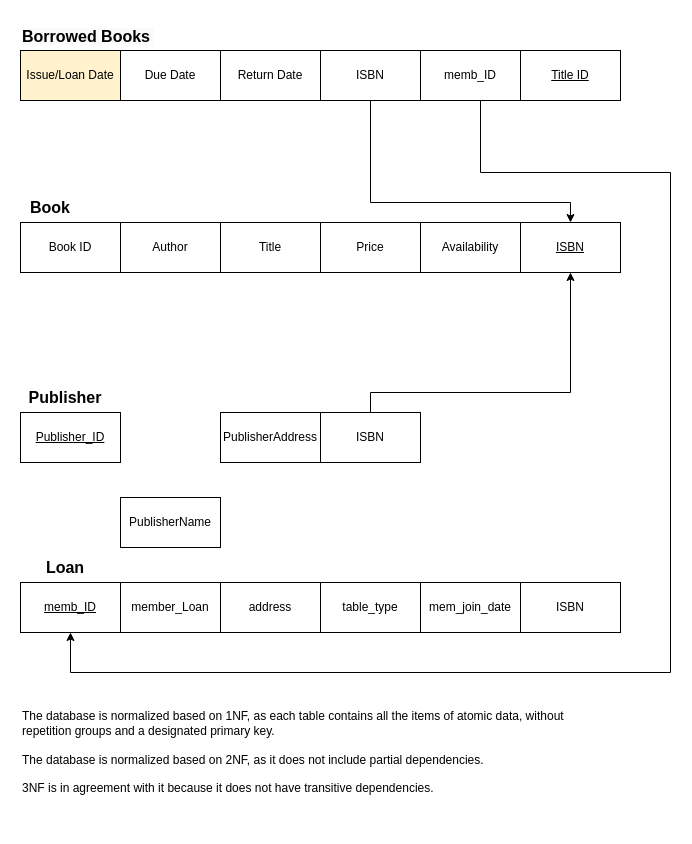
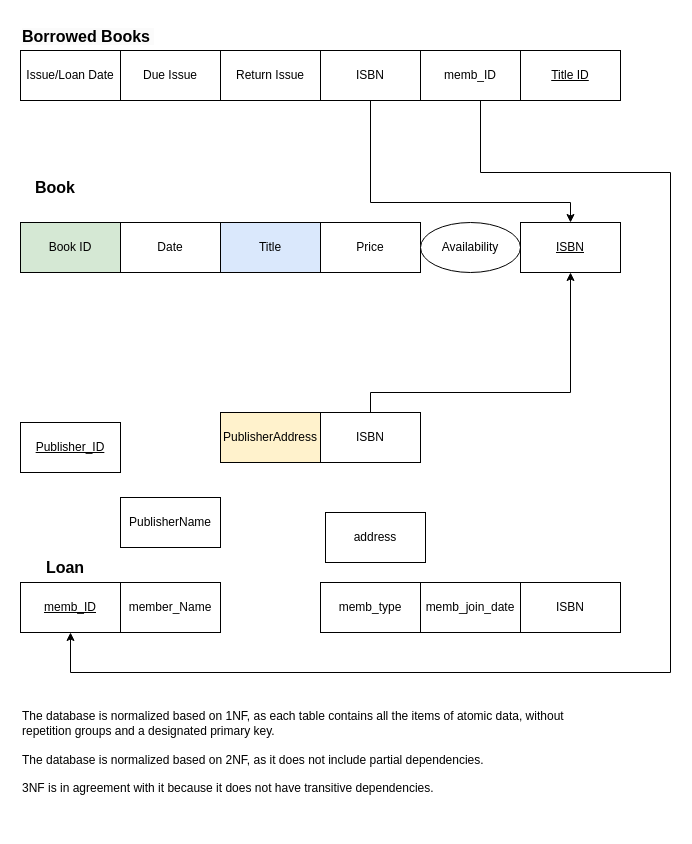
(71, 76) -> (71, 76)
(171, 76) -> (171, 76)
(271, 76) -> (271, 76)
(51, 208) -> (56, 188)
(71, 248) -> (71, 248)
(171, 248) -> (171, 248)
(271, 248) -> (271, 248)
(471, 248) -> (471, 248)
(66, 398) -> none
(71, 438) -> (71, 448)
(271, 438) -> (271, 438)
(171, 608) -> (171, 608)
(271, 608) -> (376, 538)
(371, 608) -> (371, 608)
(471, 608) -> (471, 608)
